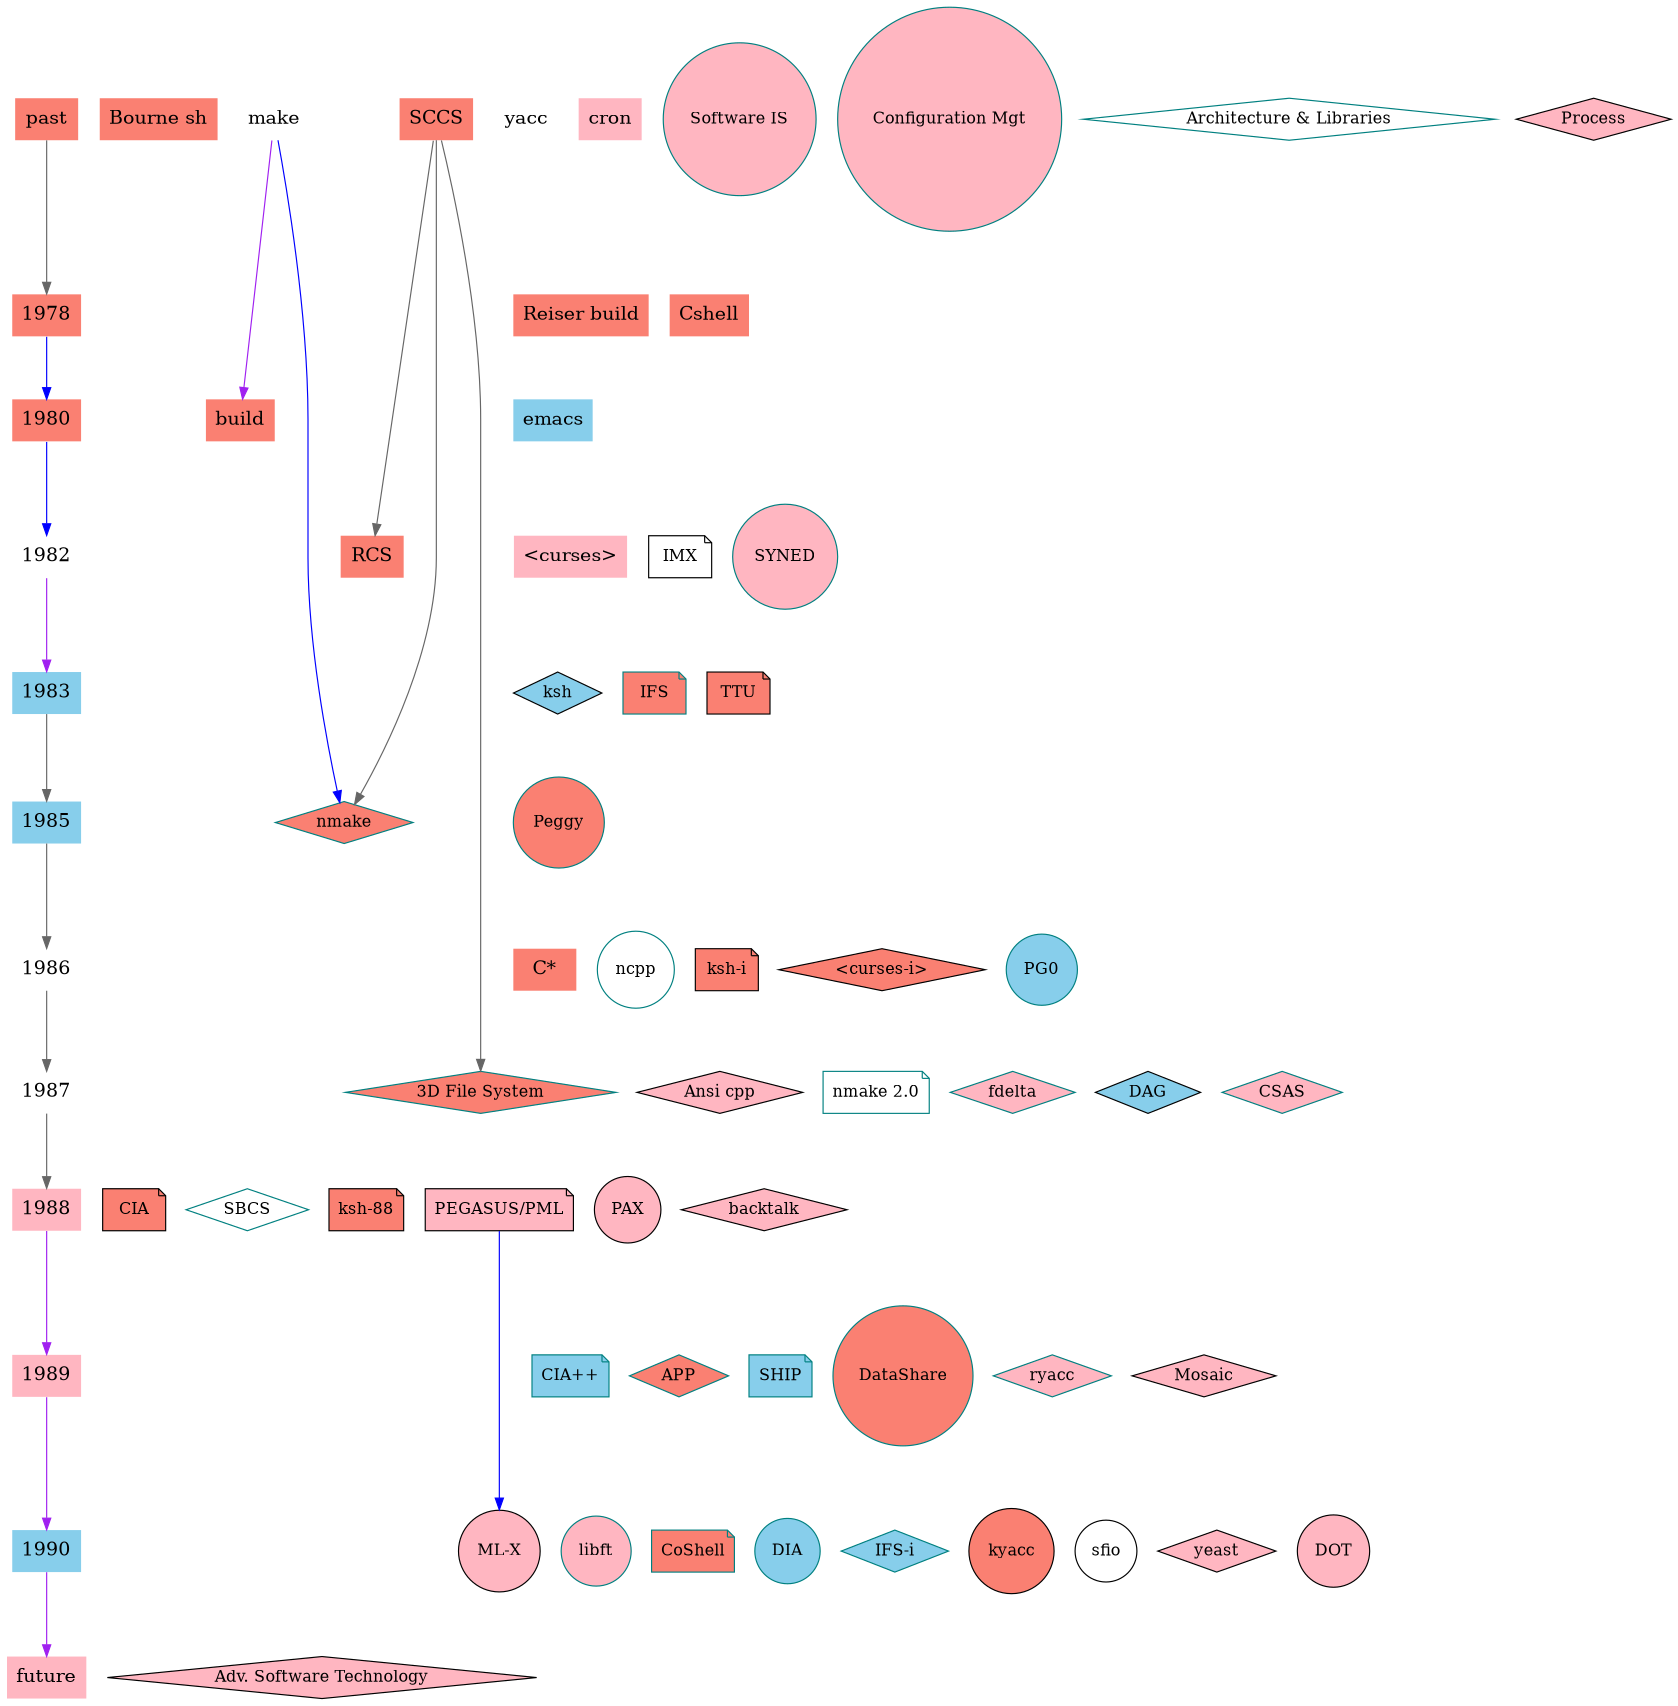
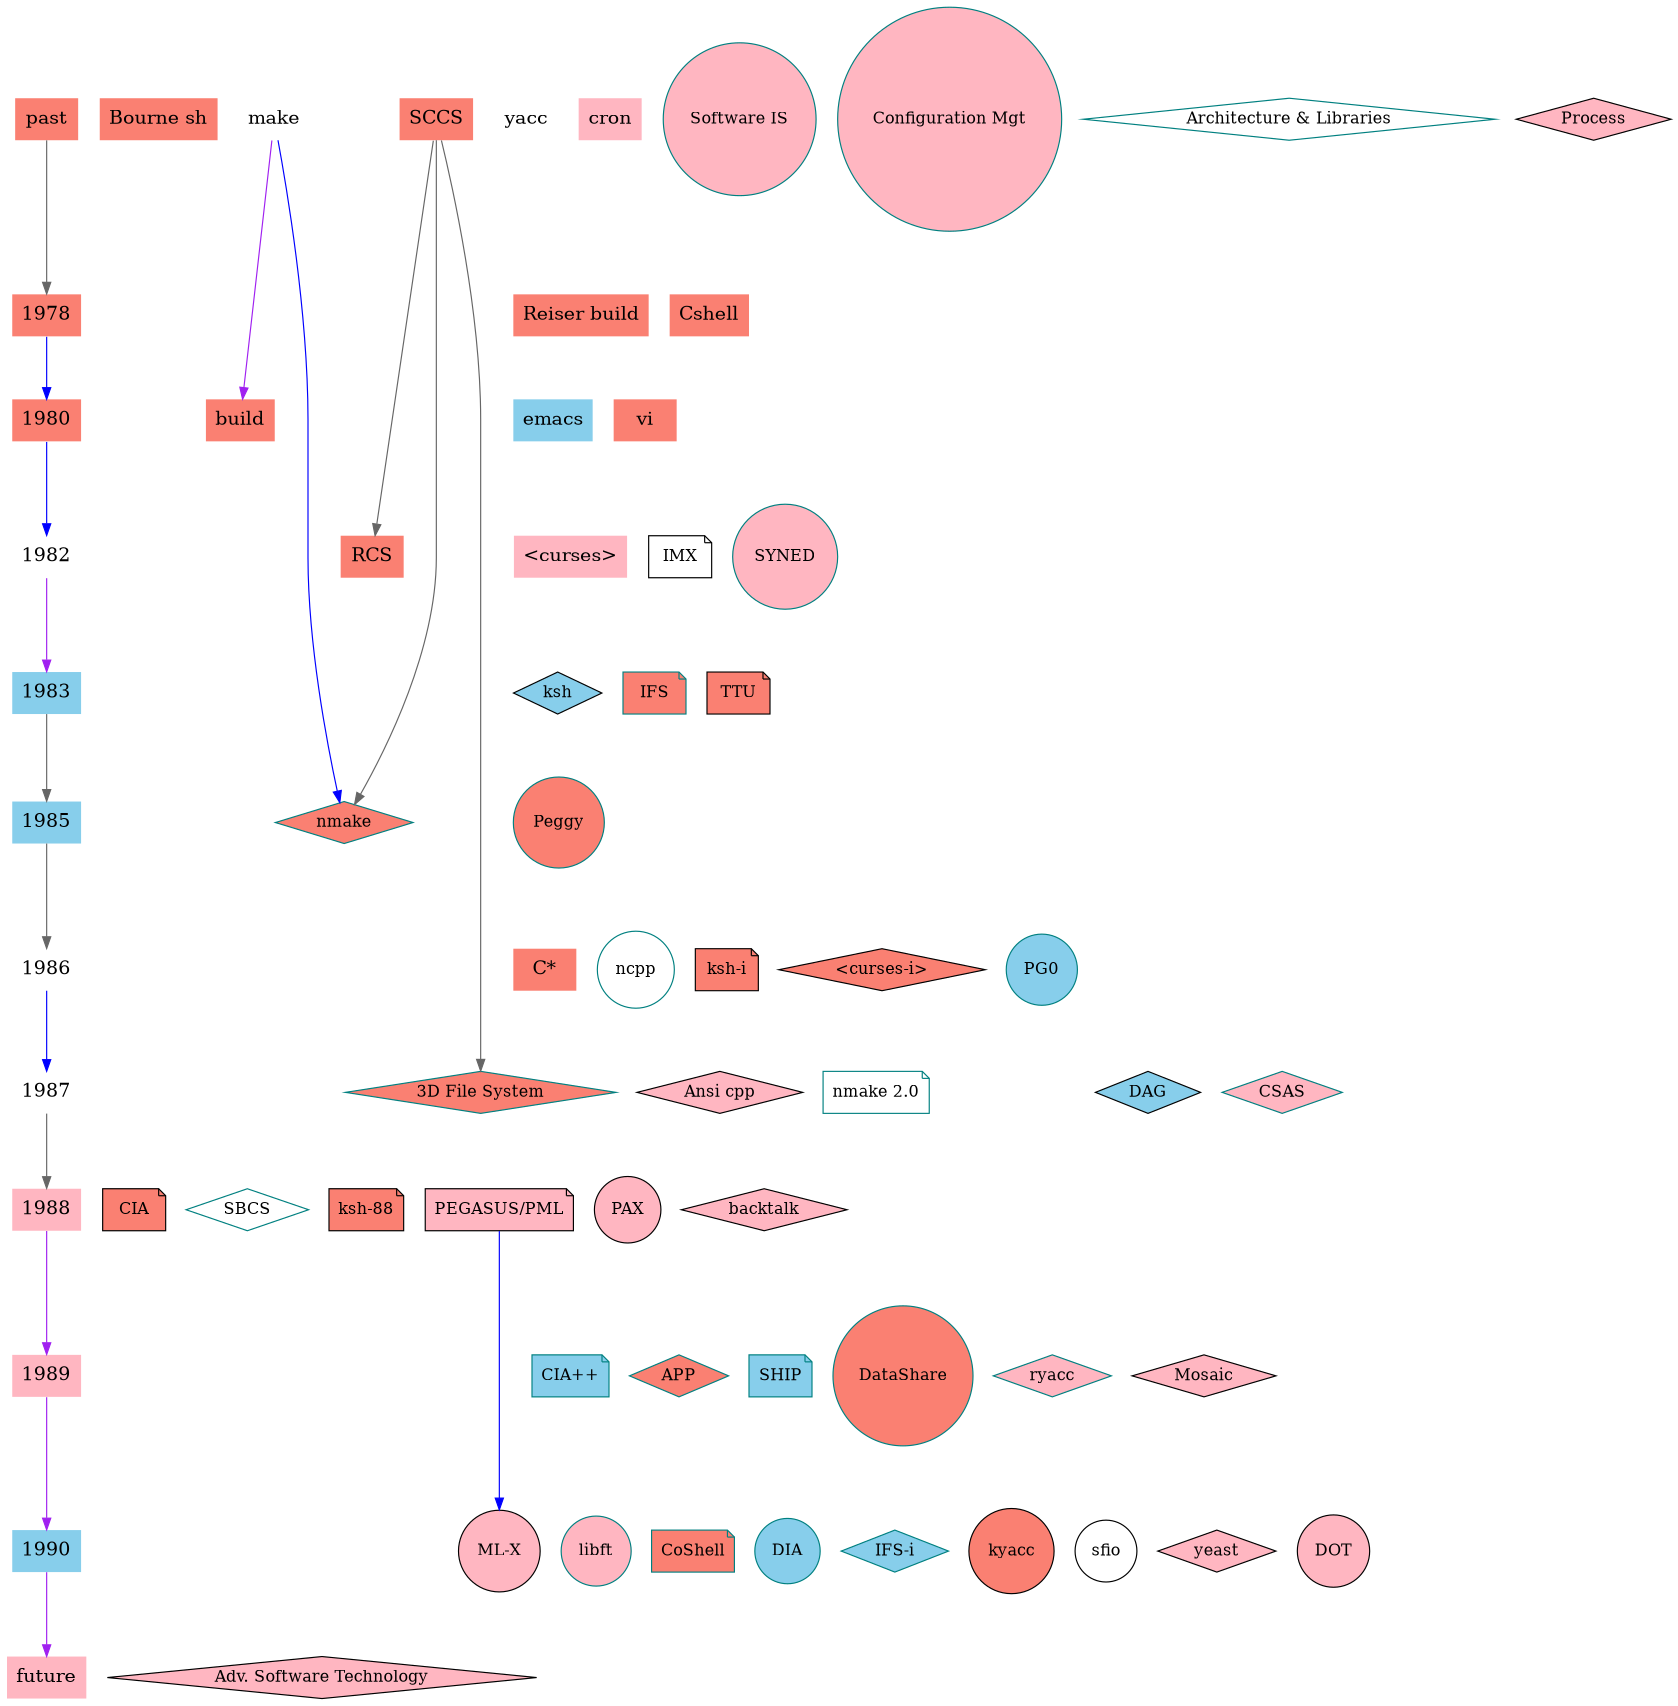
none -> (645, 420)
(47, 1025) -> (47, 1025)
(1013, 1092) -> none
